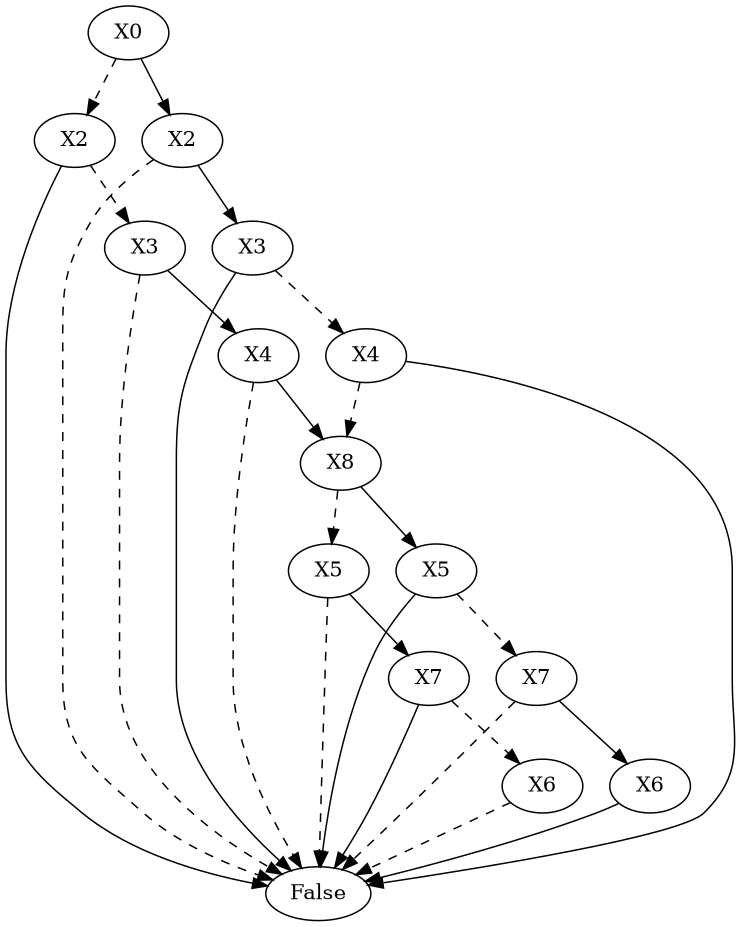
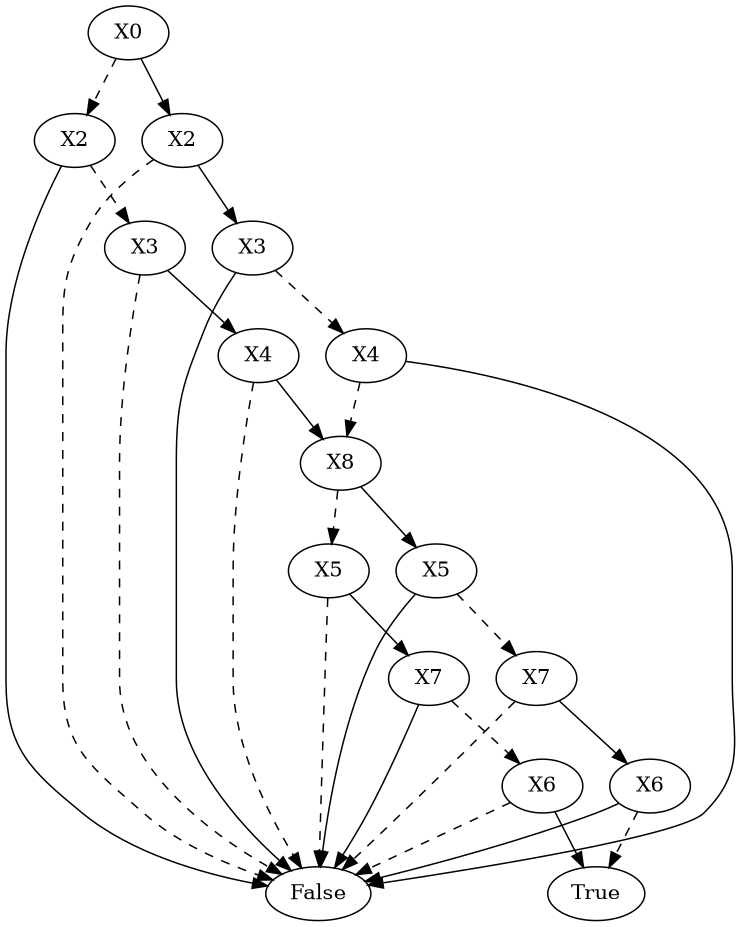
none -> (596, 894)
